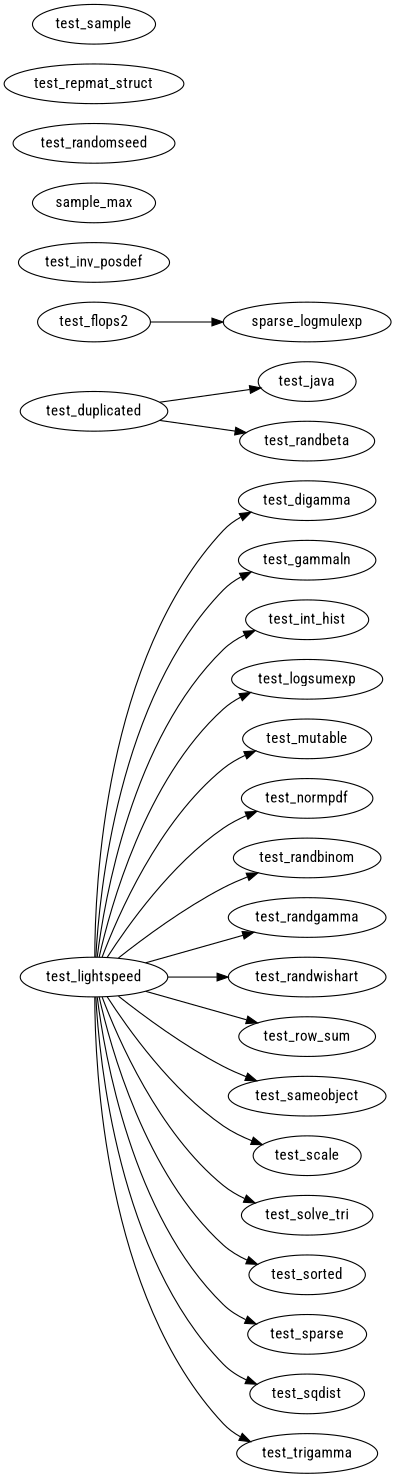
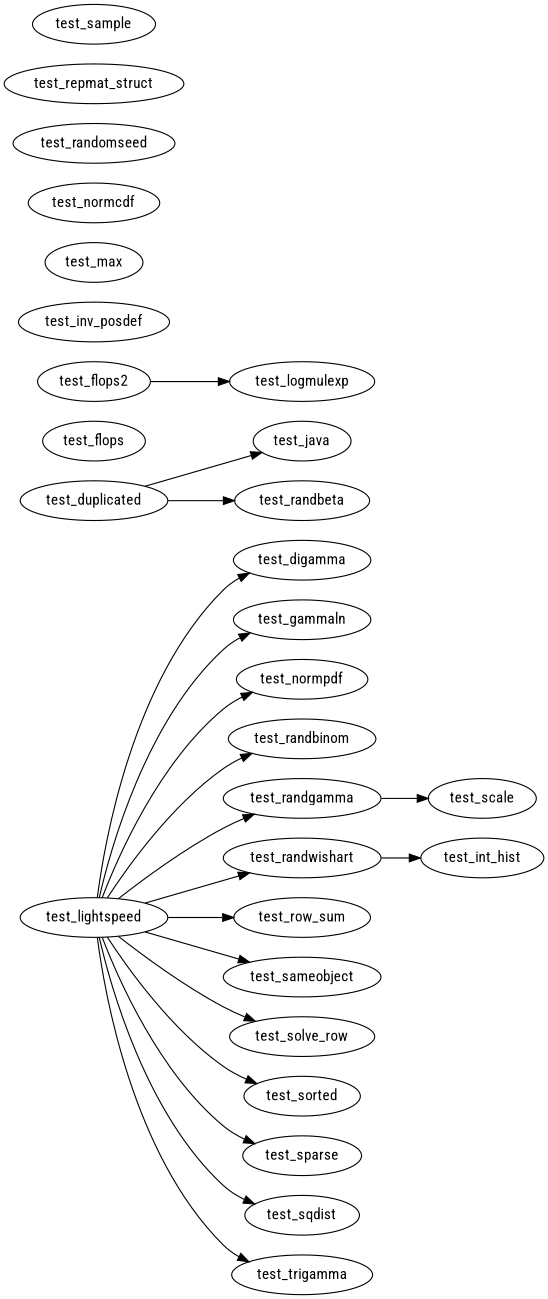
(94, 203) -> (94, 262)
none -> (94, 203)
(307, 322) -> (302, 382)
none -> (94, 441)
(307, 679) -> none
(307, 739) -> none
(141, 781) -> (395, 858)
(170, 1079) -> (399, 798)
(307, 1215) -> (302, 1037)
